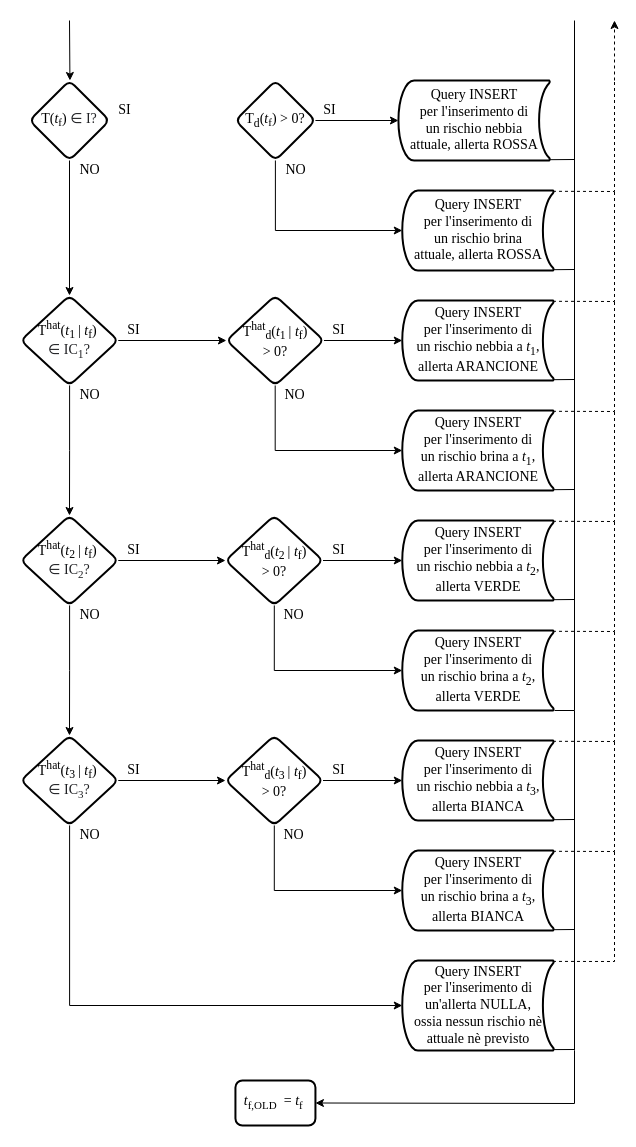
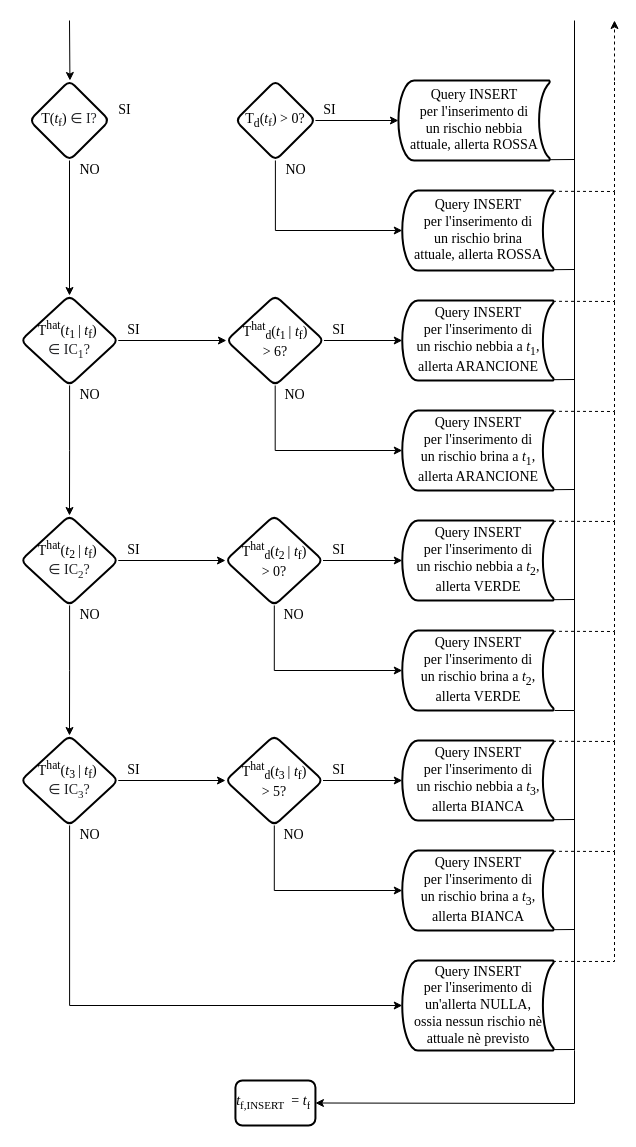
(276, 341) -> (276, 341)
(275, 781) -> (275, 781)
(276, 1104) -> (276, 1104)
